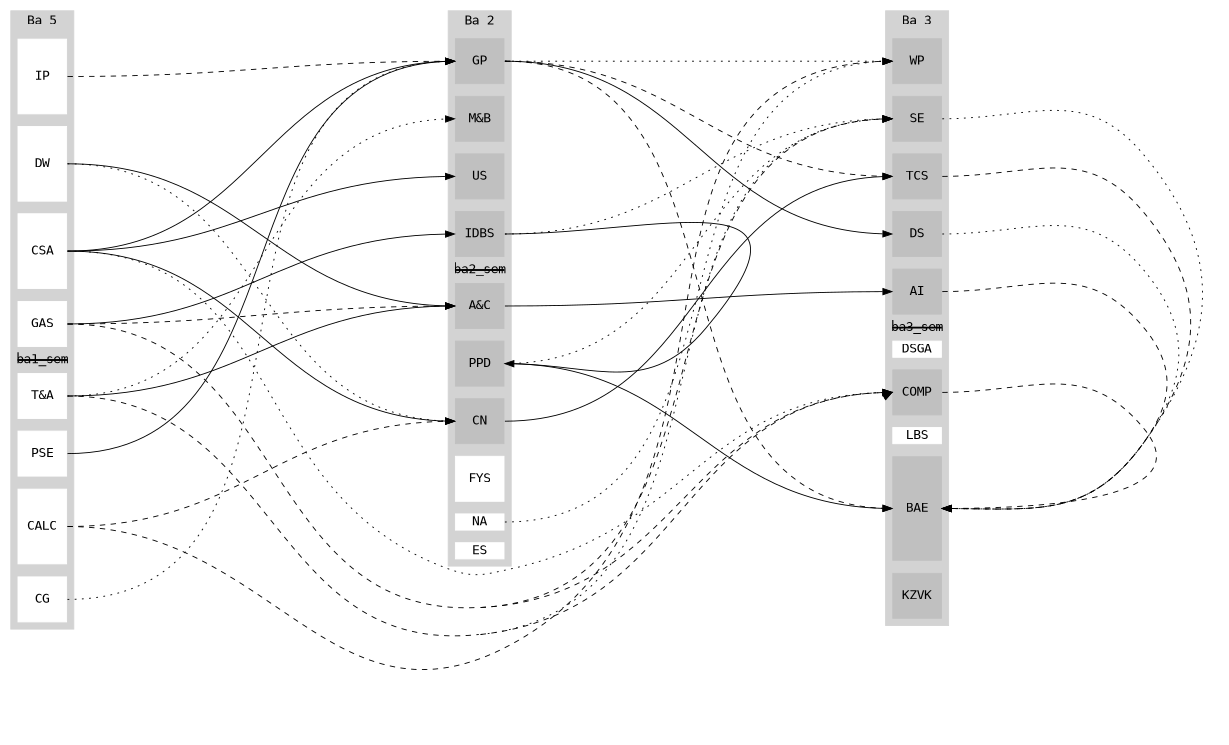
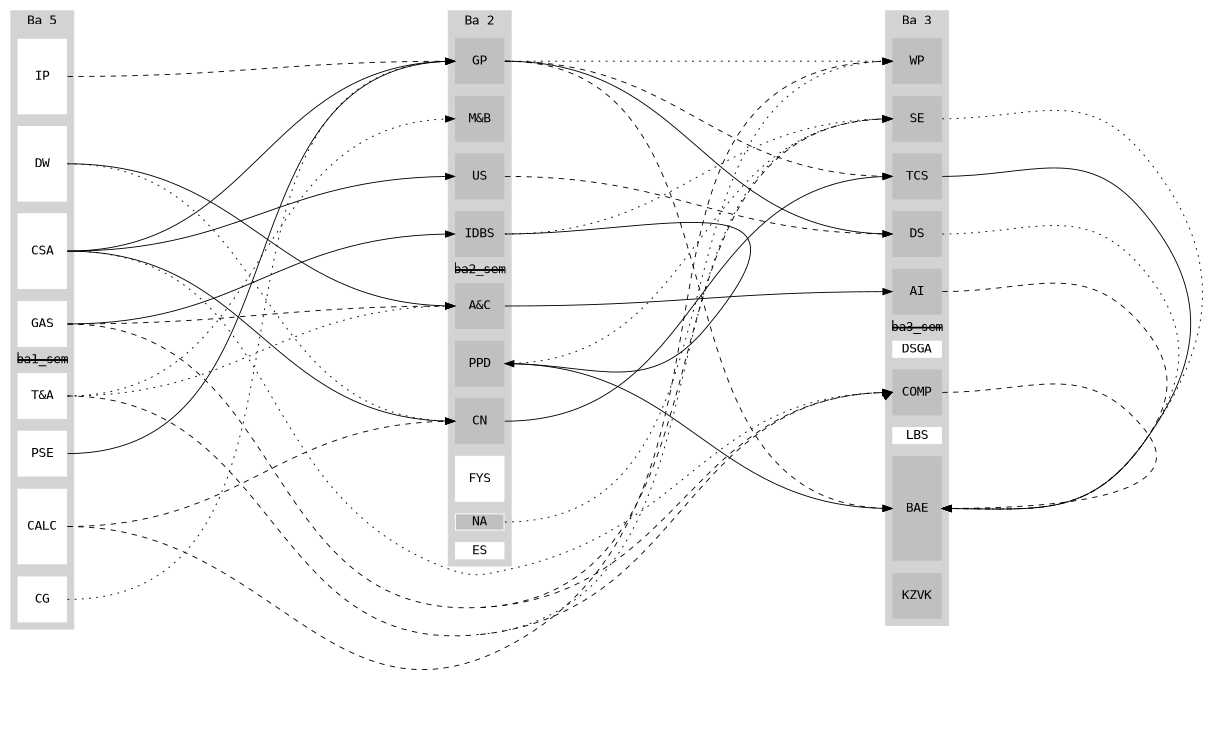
none -> (694, 204)
(1191, 327) -> (1191, 327)
(266, 349) -> (266, 349)
(480, 522) -> (480, 522)
